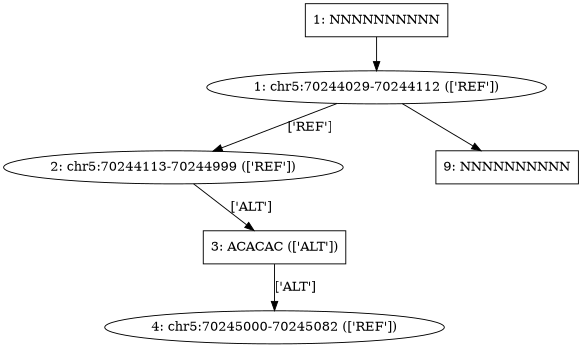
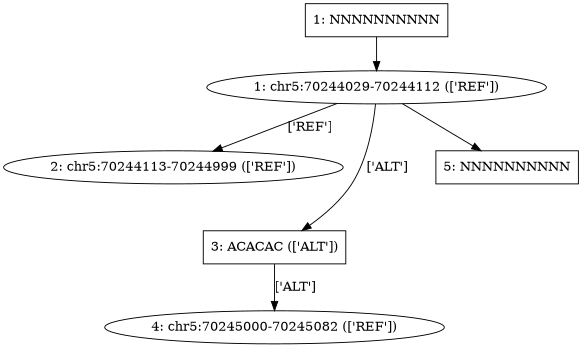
(507, 167) -> (507, 167)
(220, 204) -> (358, 173)
